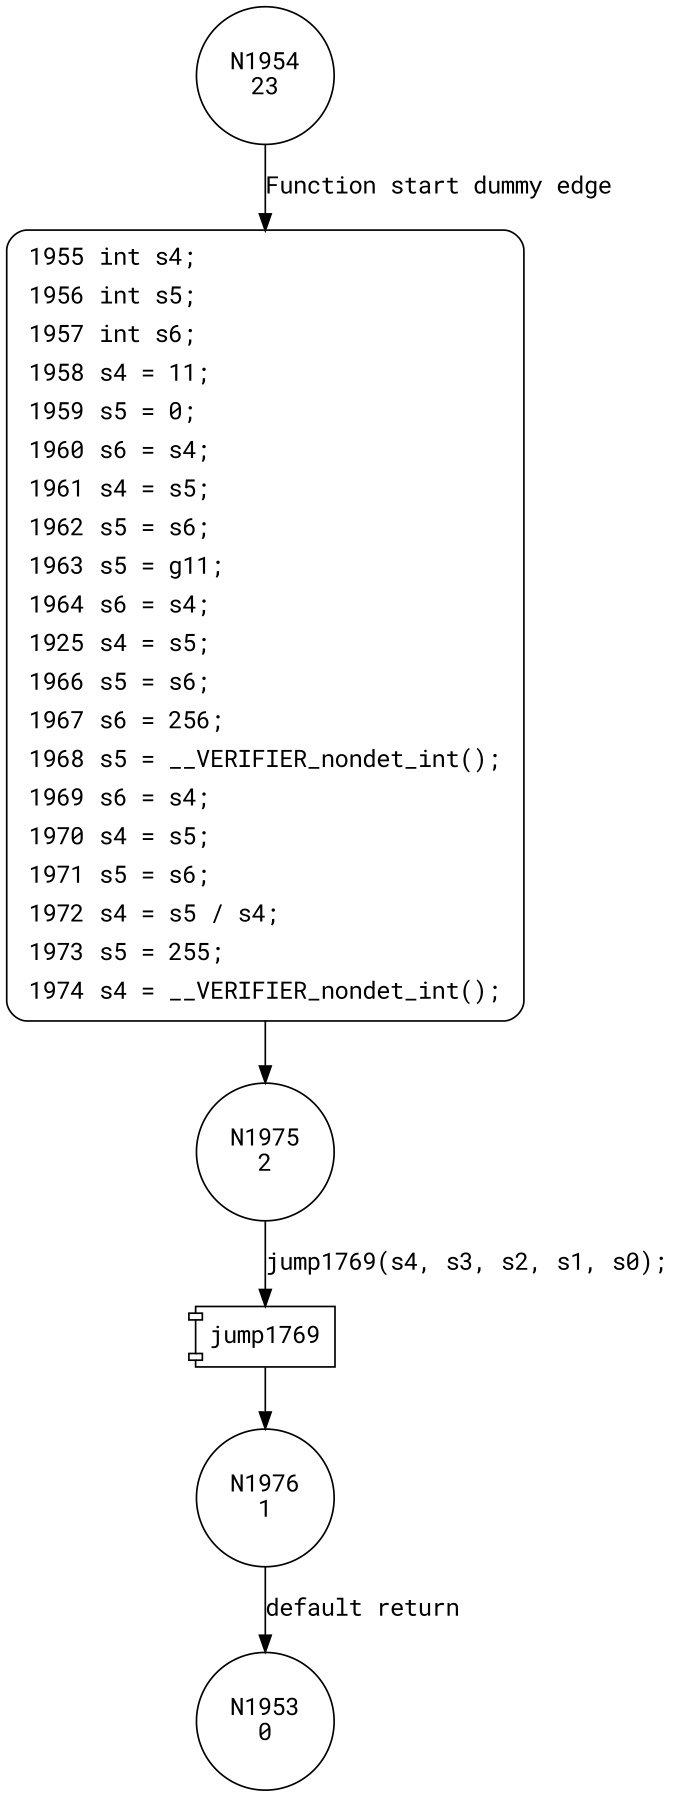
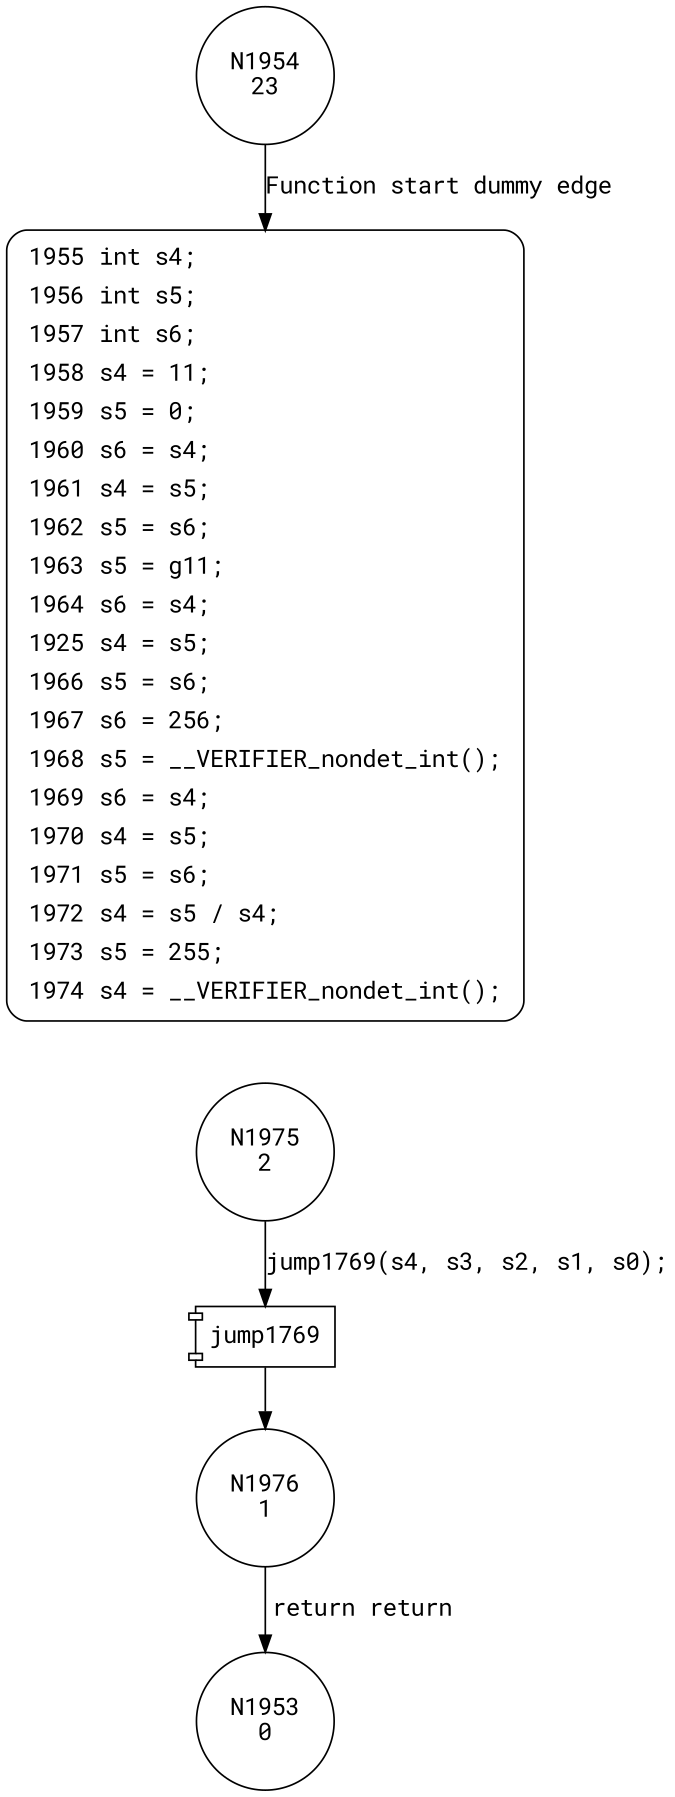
(265, 1043) -> none
(363, 1610) -> (363, 1610)
